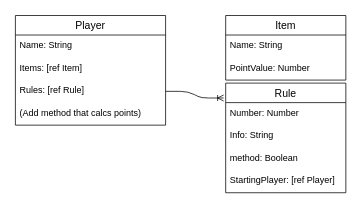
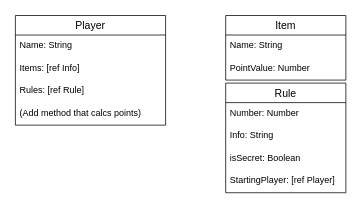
(59, 68) -> (59, 68)
(197, 96) -> none
(264, 158) -> (268, 158)
